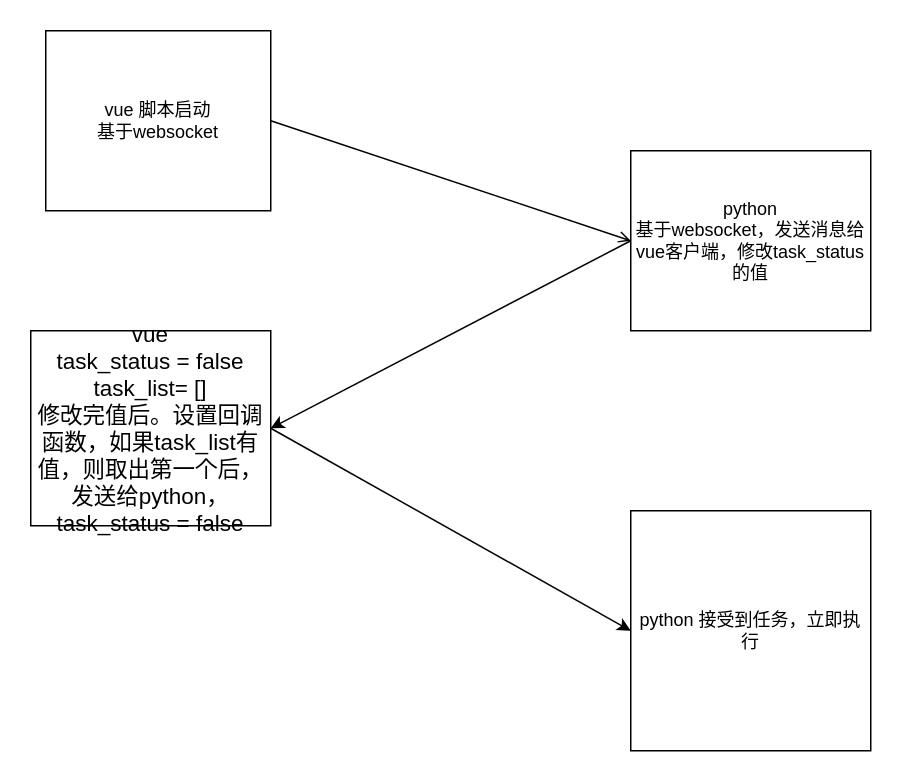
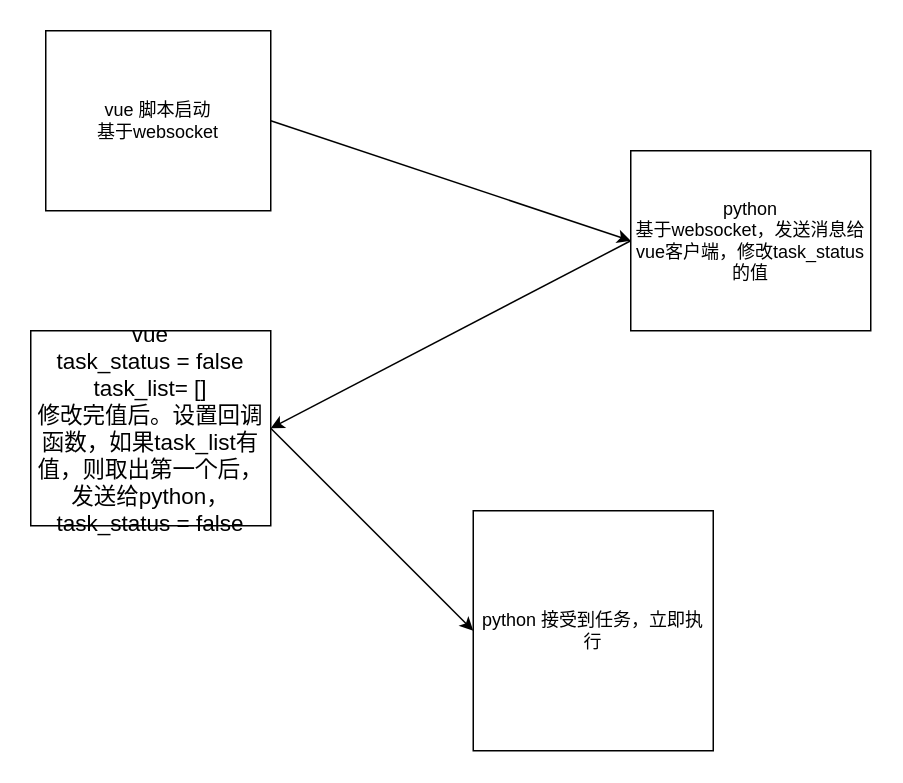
(622, 238) -> (620, 237)
(751, 631) -> (593, 631)
